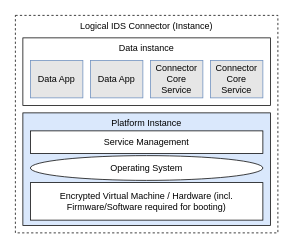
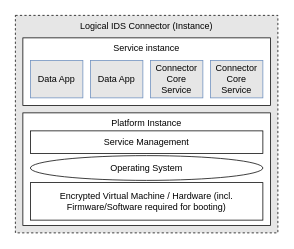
(147, 26) -> (147, 26)
(147, 49) -> (147, 49)
(147, 124) -> (147, 124)
